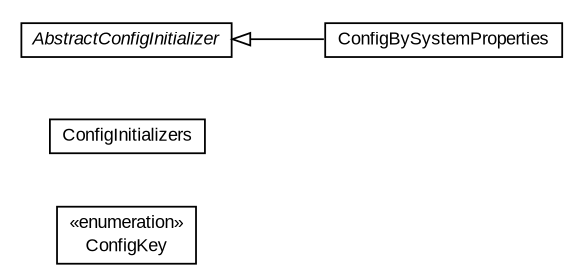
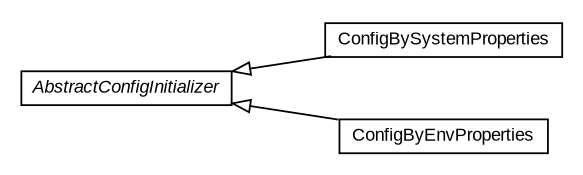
(127, 135) -> none
none -> (443, 135)
(127, 235) -> none
